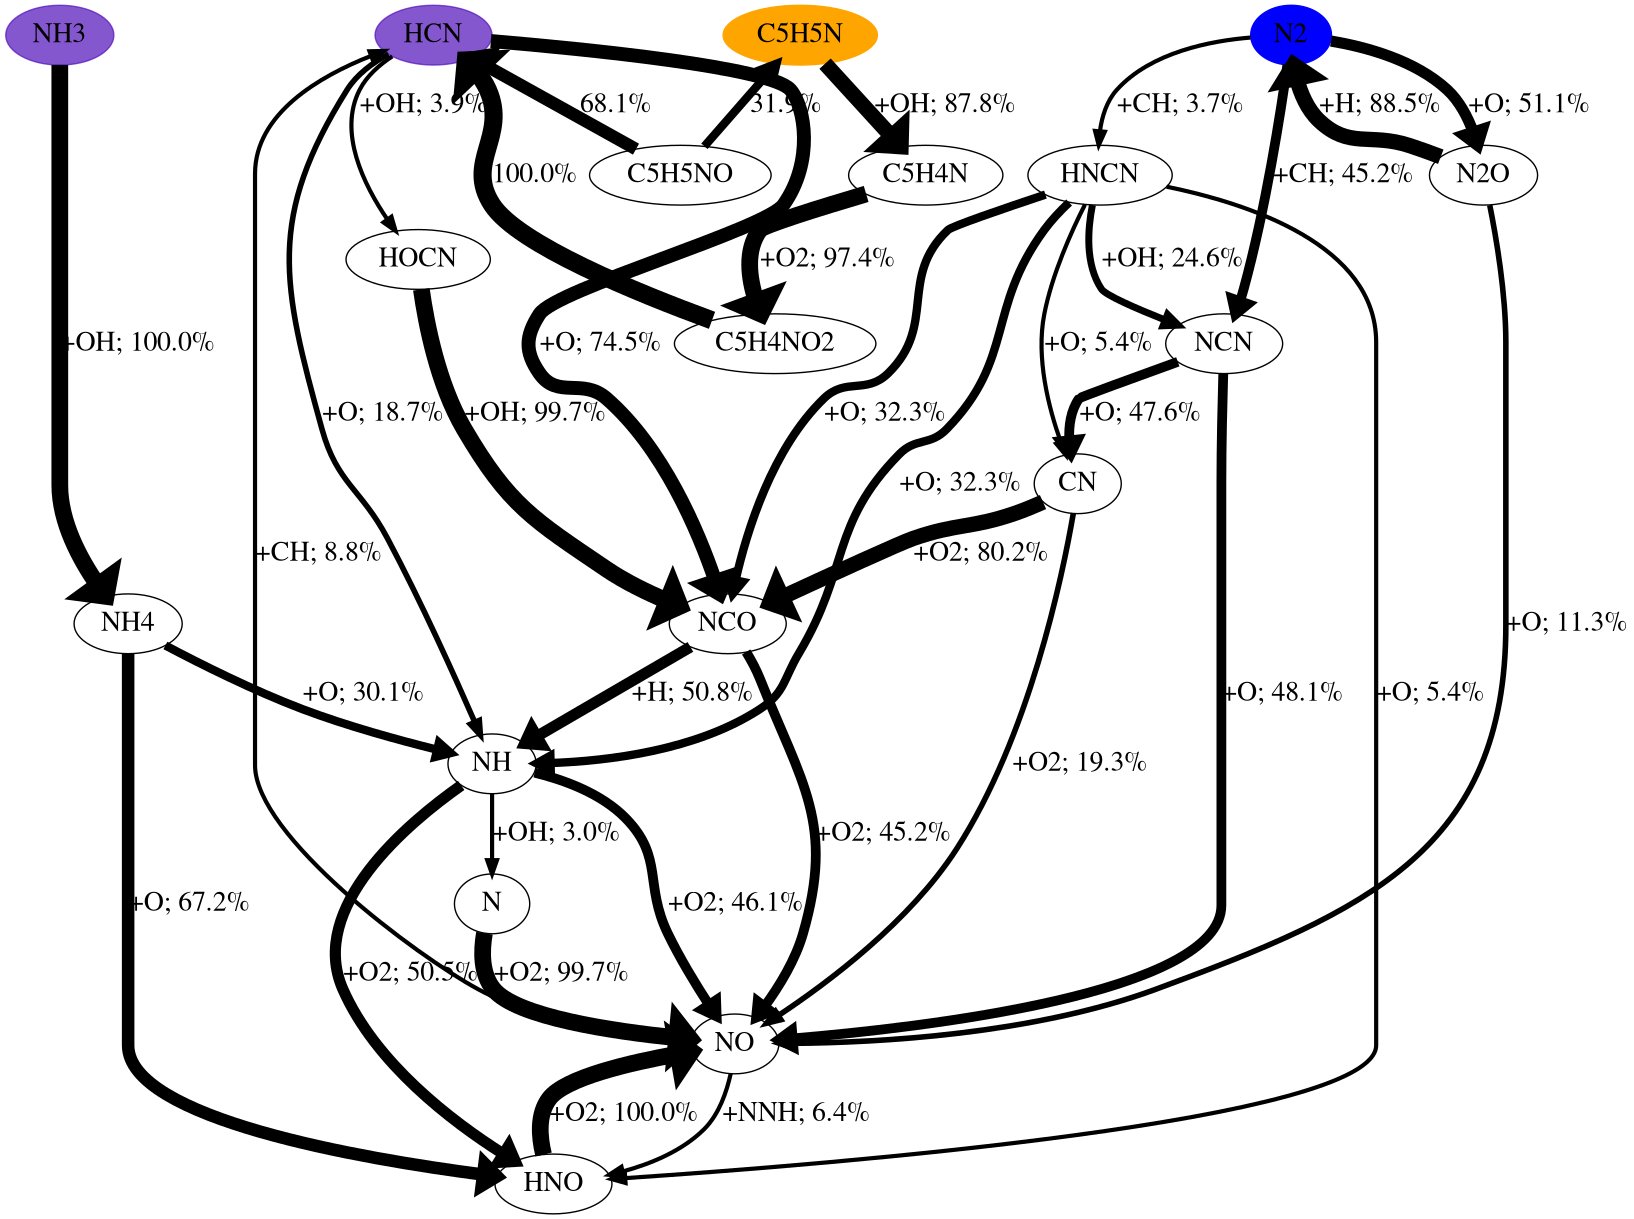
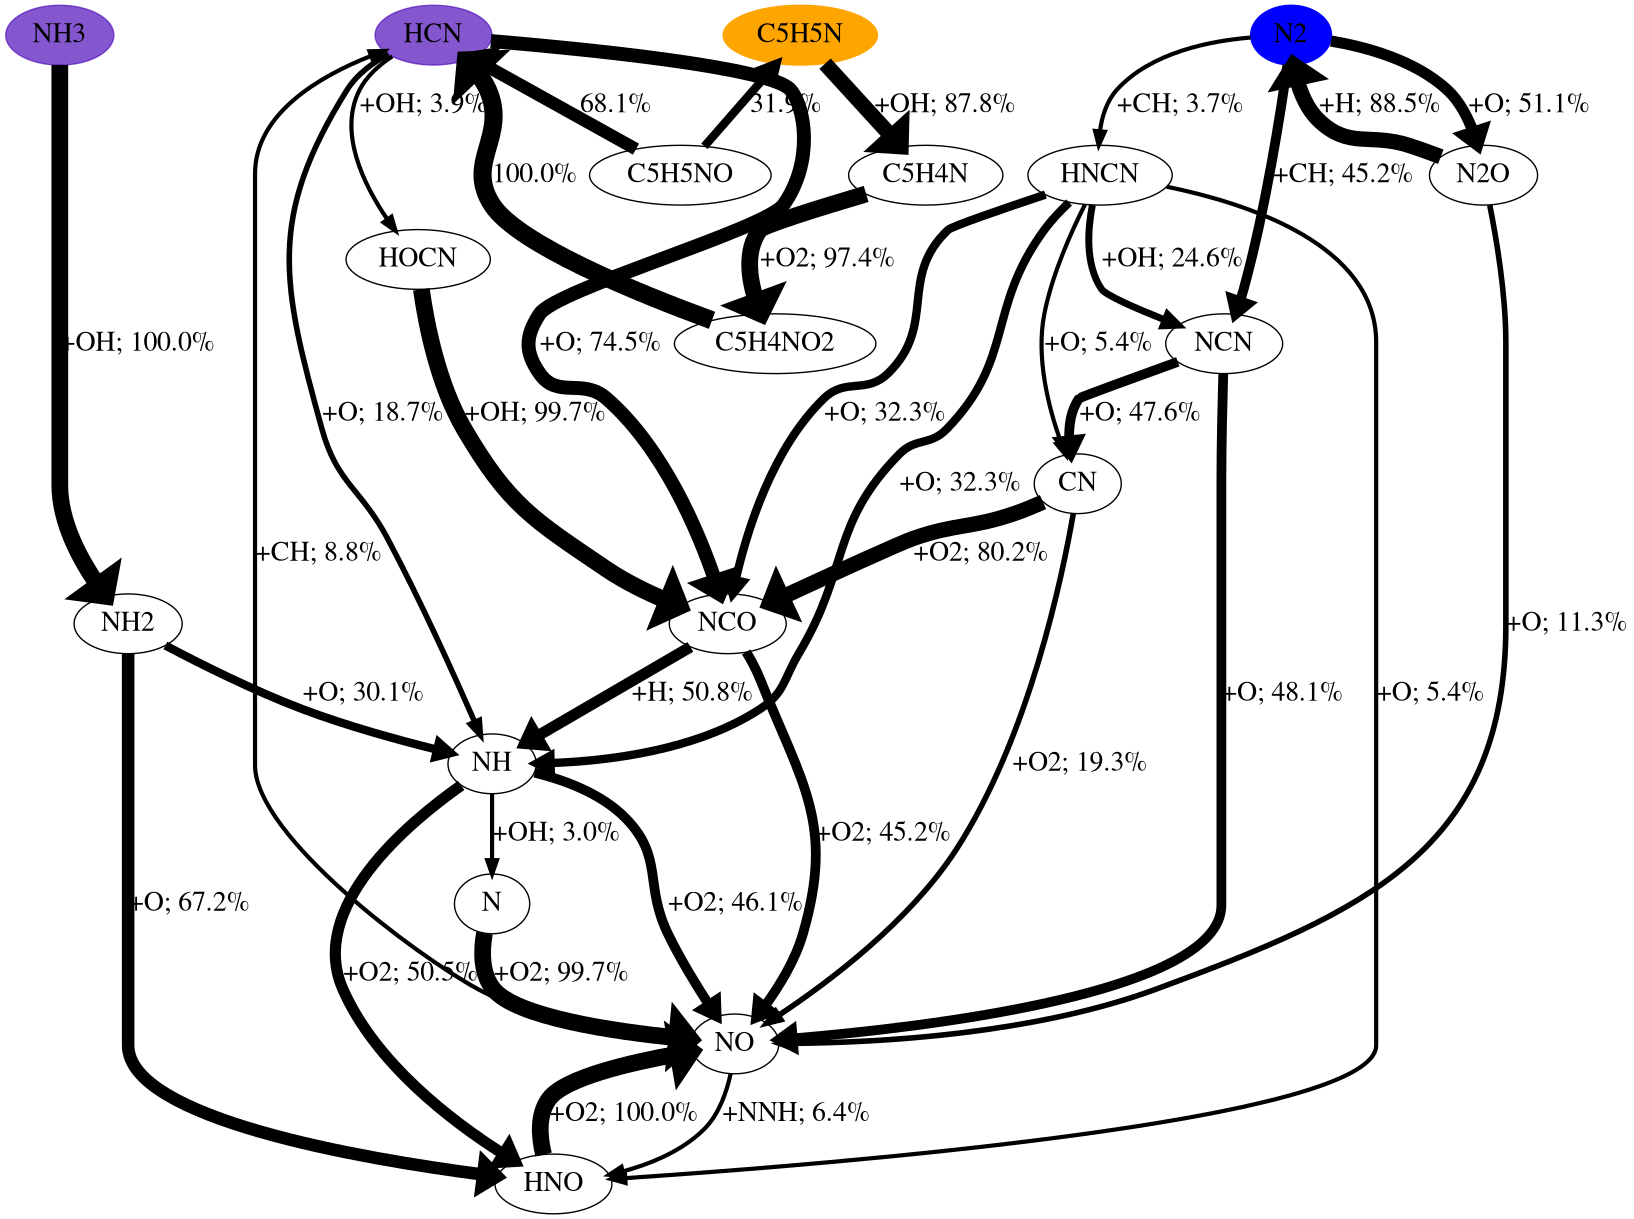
(128, 624) -> (128, 624)
